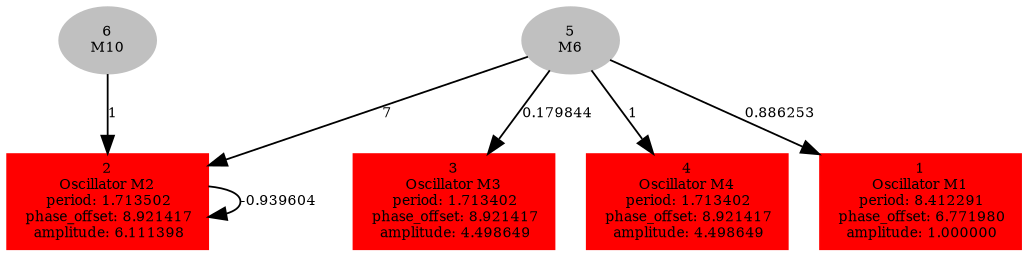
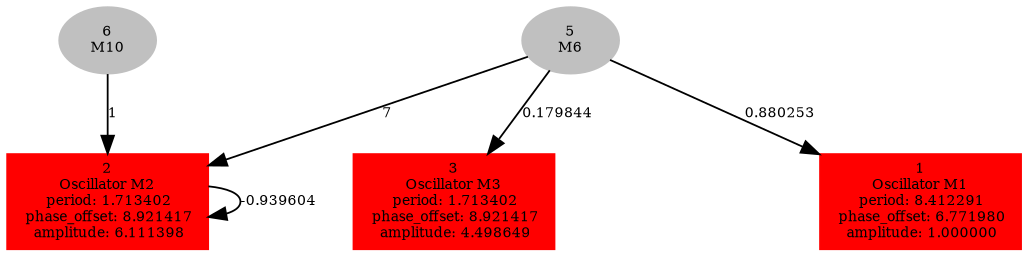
(782, 114) -> (782, 114)
(108, 201) -> (108, 201)
(687, 202) -> none
